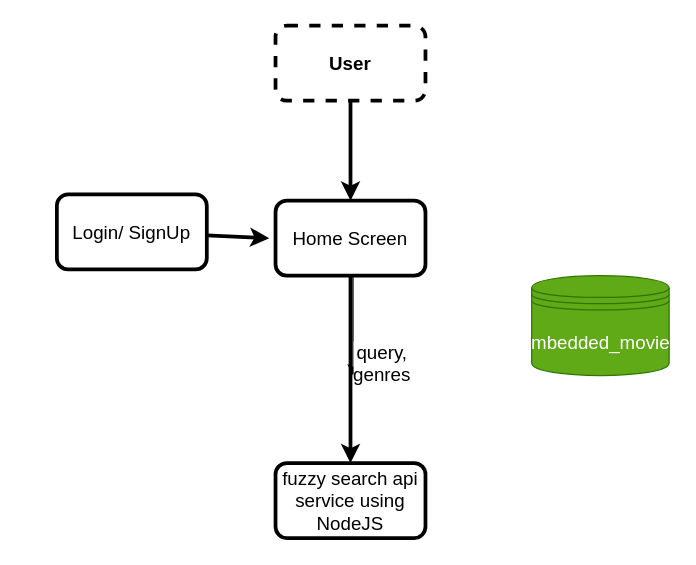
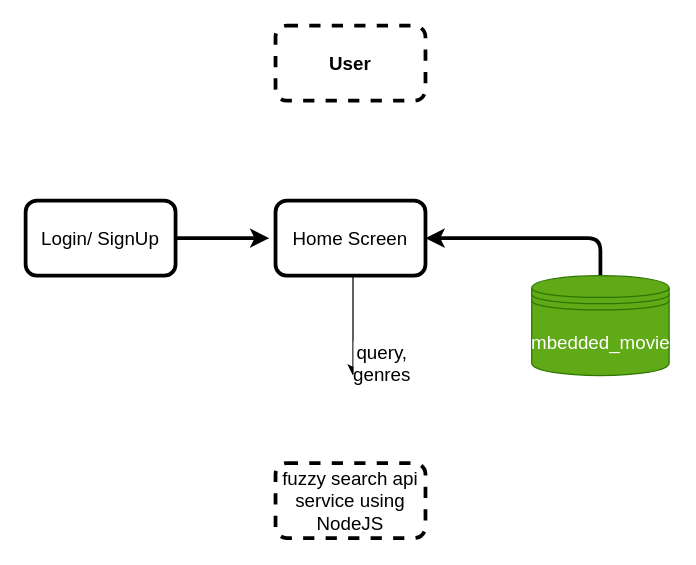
(351, 144) -> none
(132, 232) -> (101, 238)
none -> (533, 238)
(351, 363) -> none
(351, 501) -> (351, 501)
